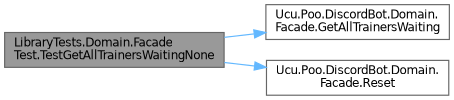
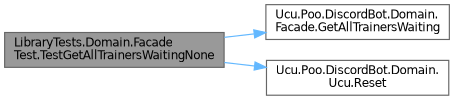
(358, 78) -> (358, 78)
